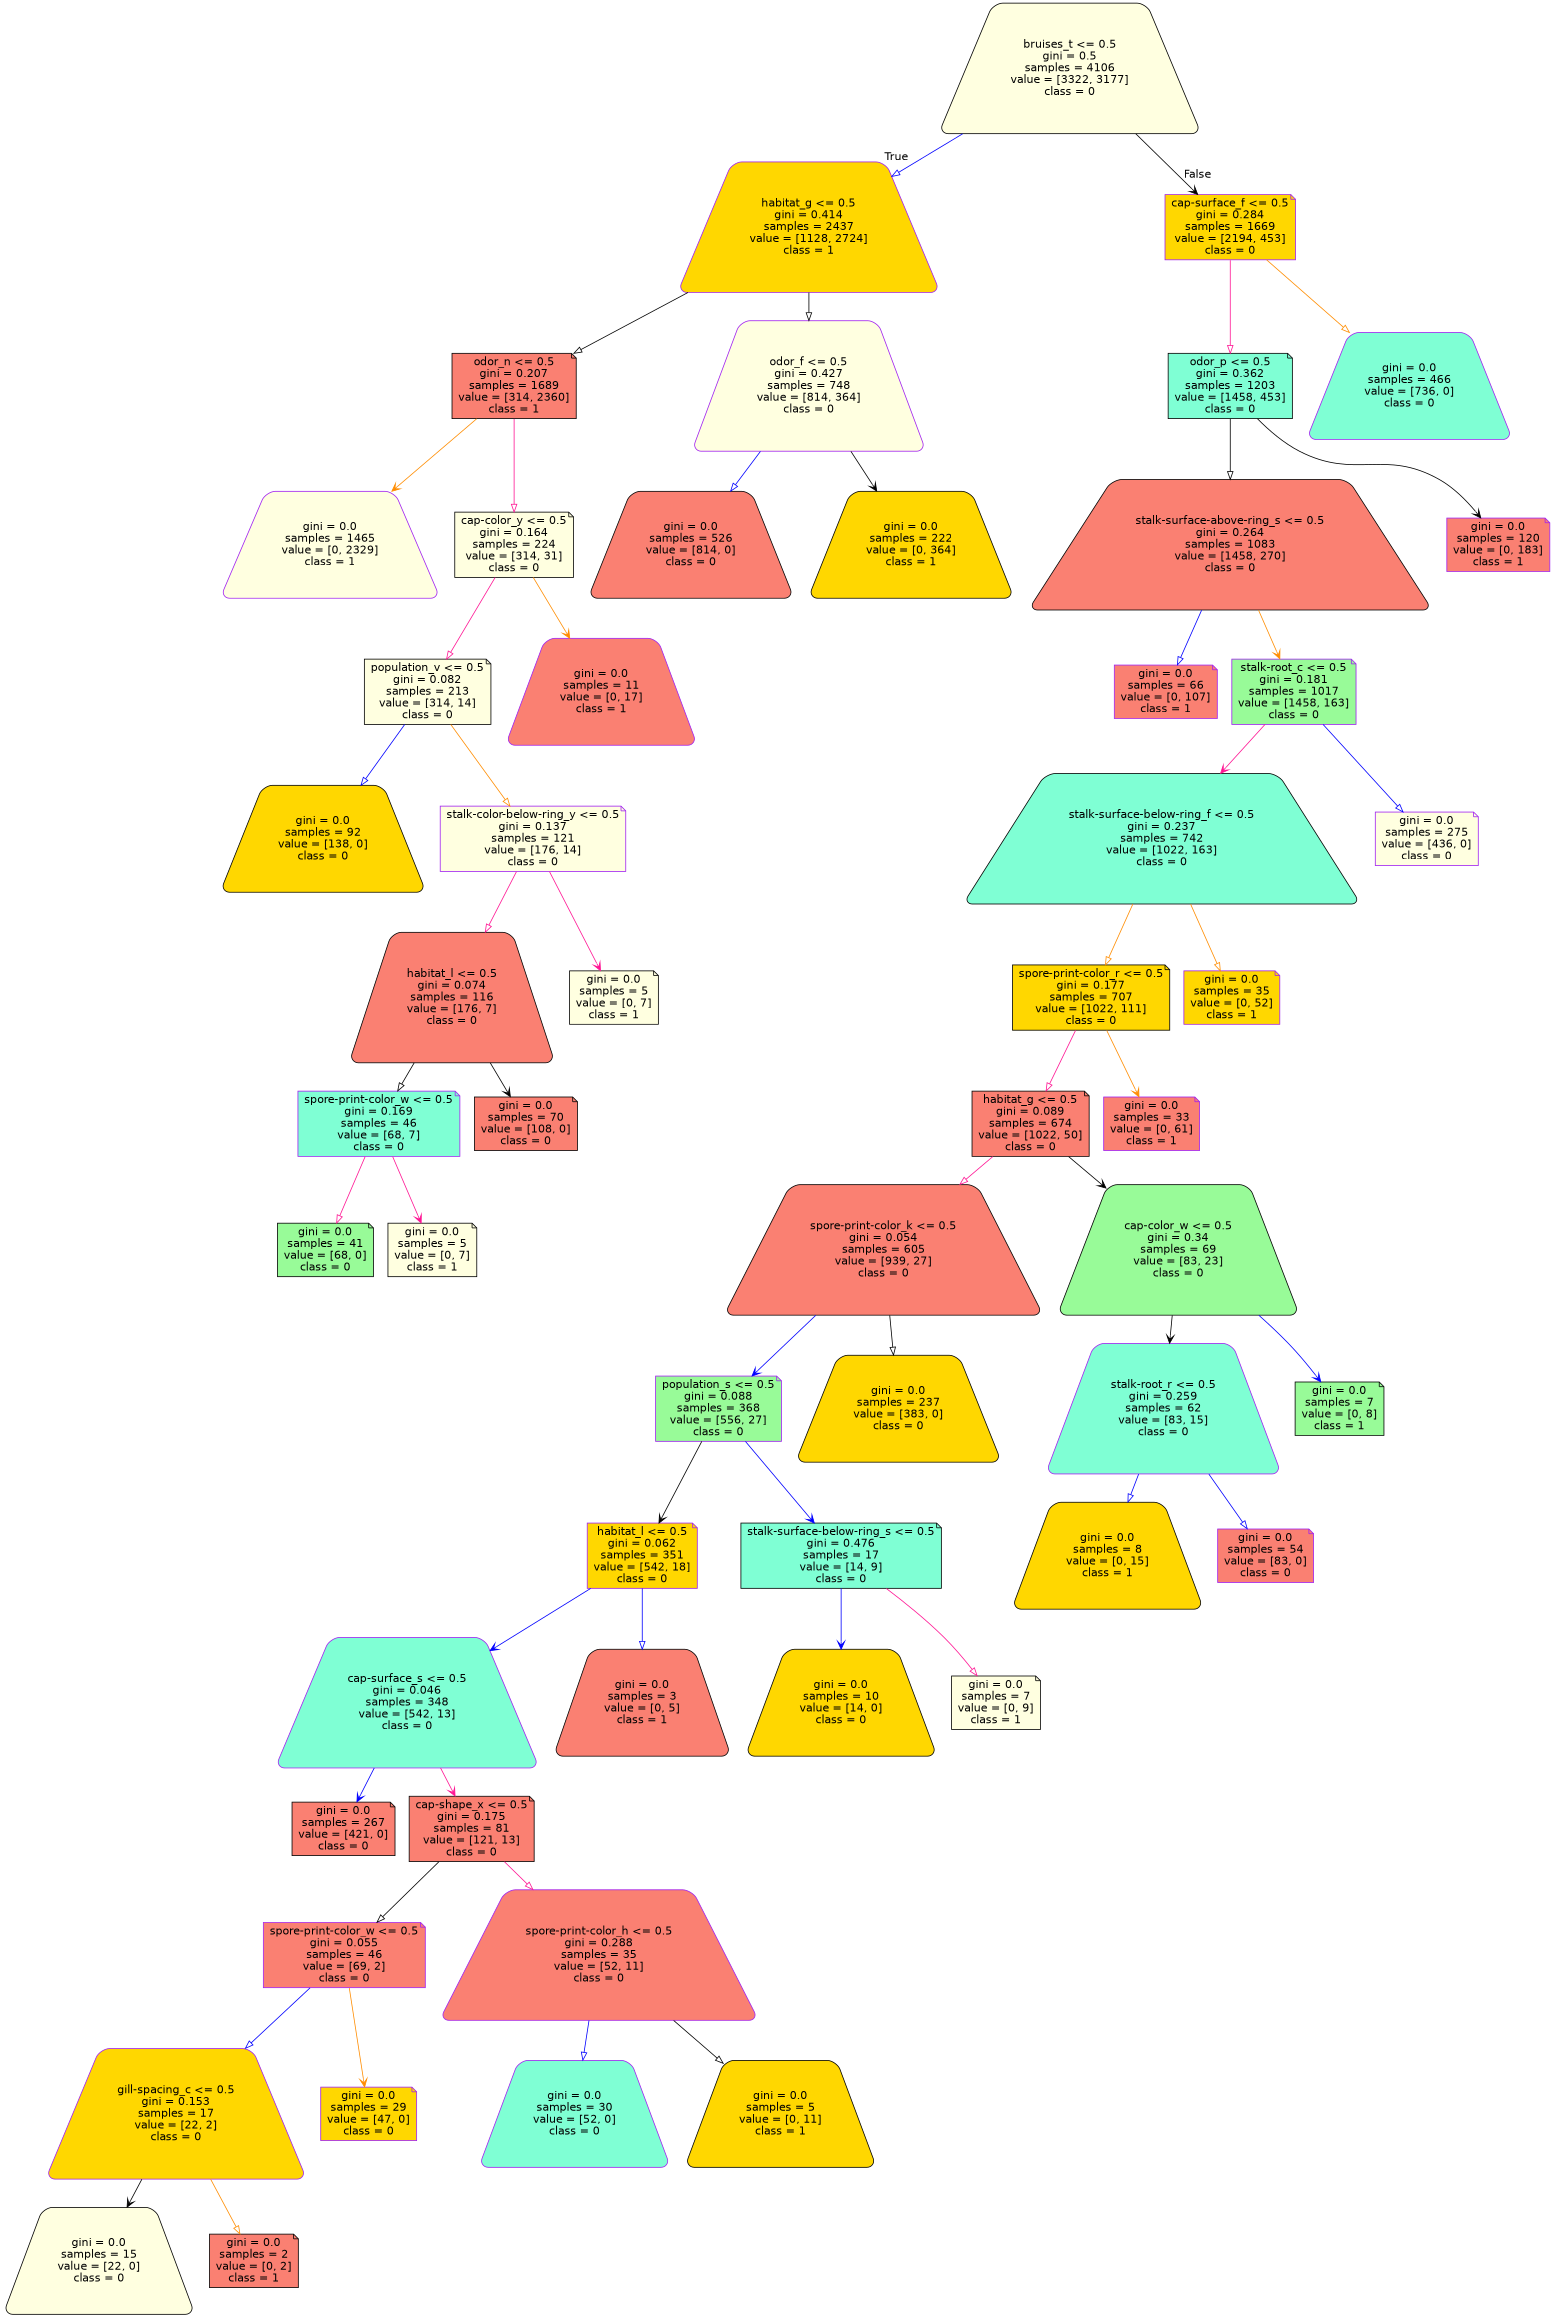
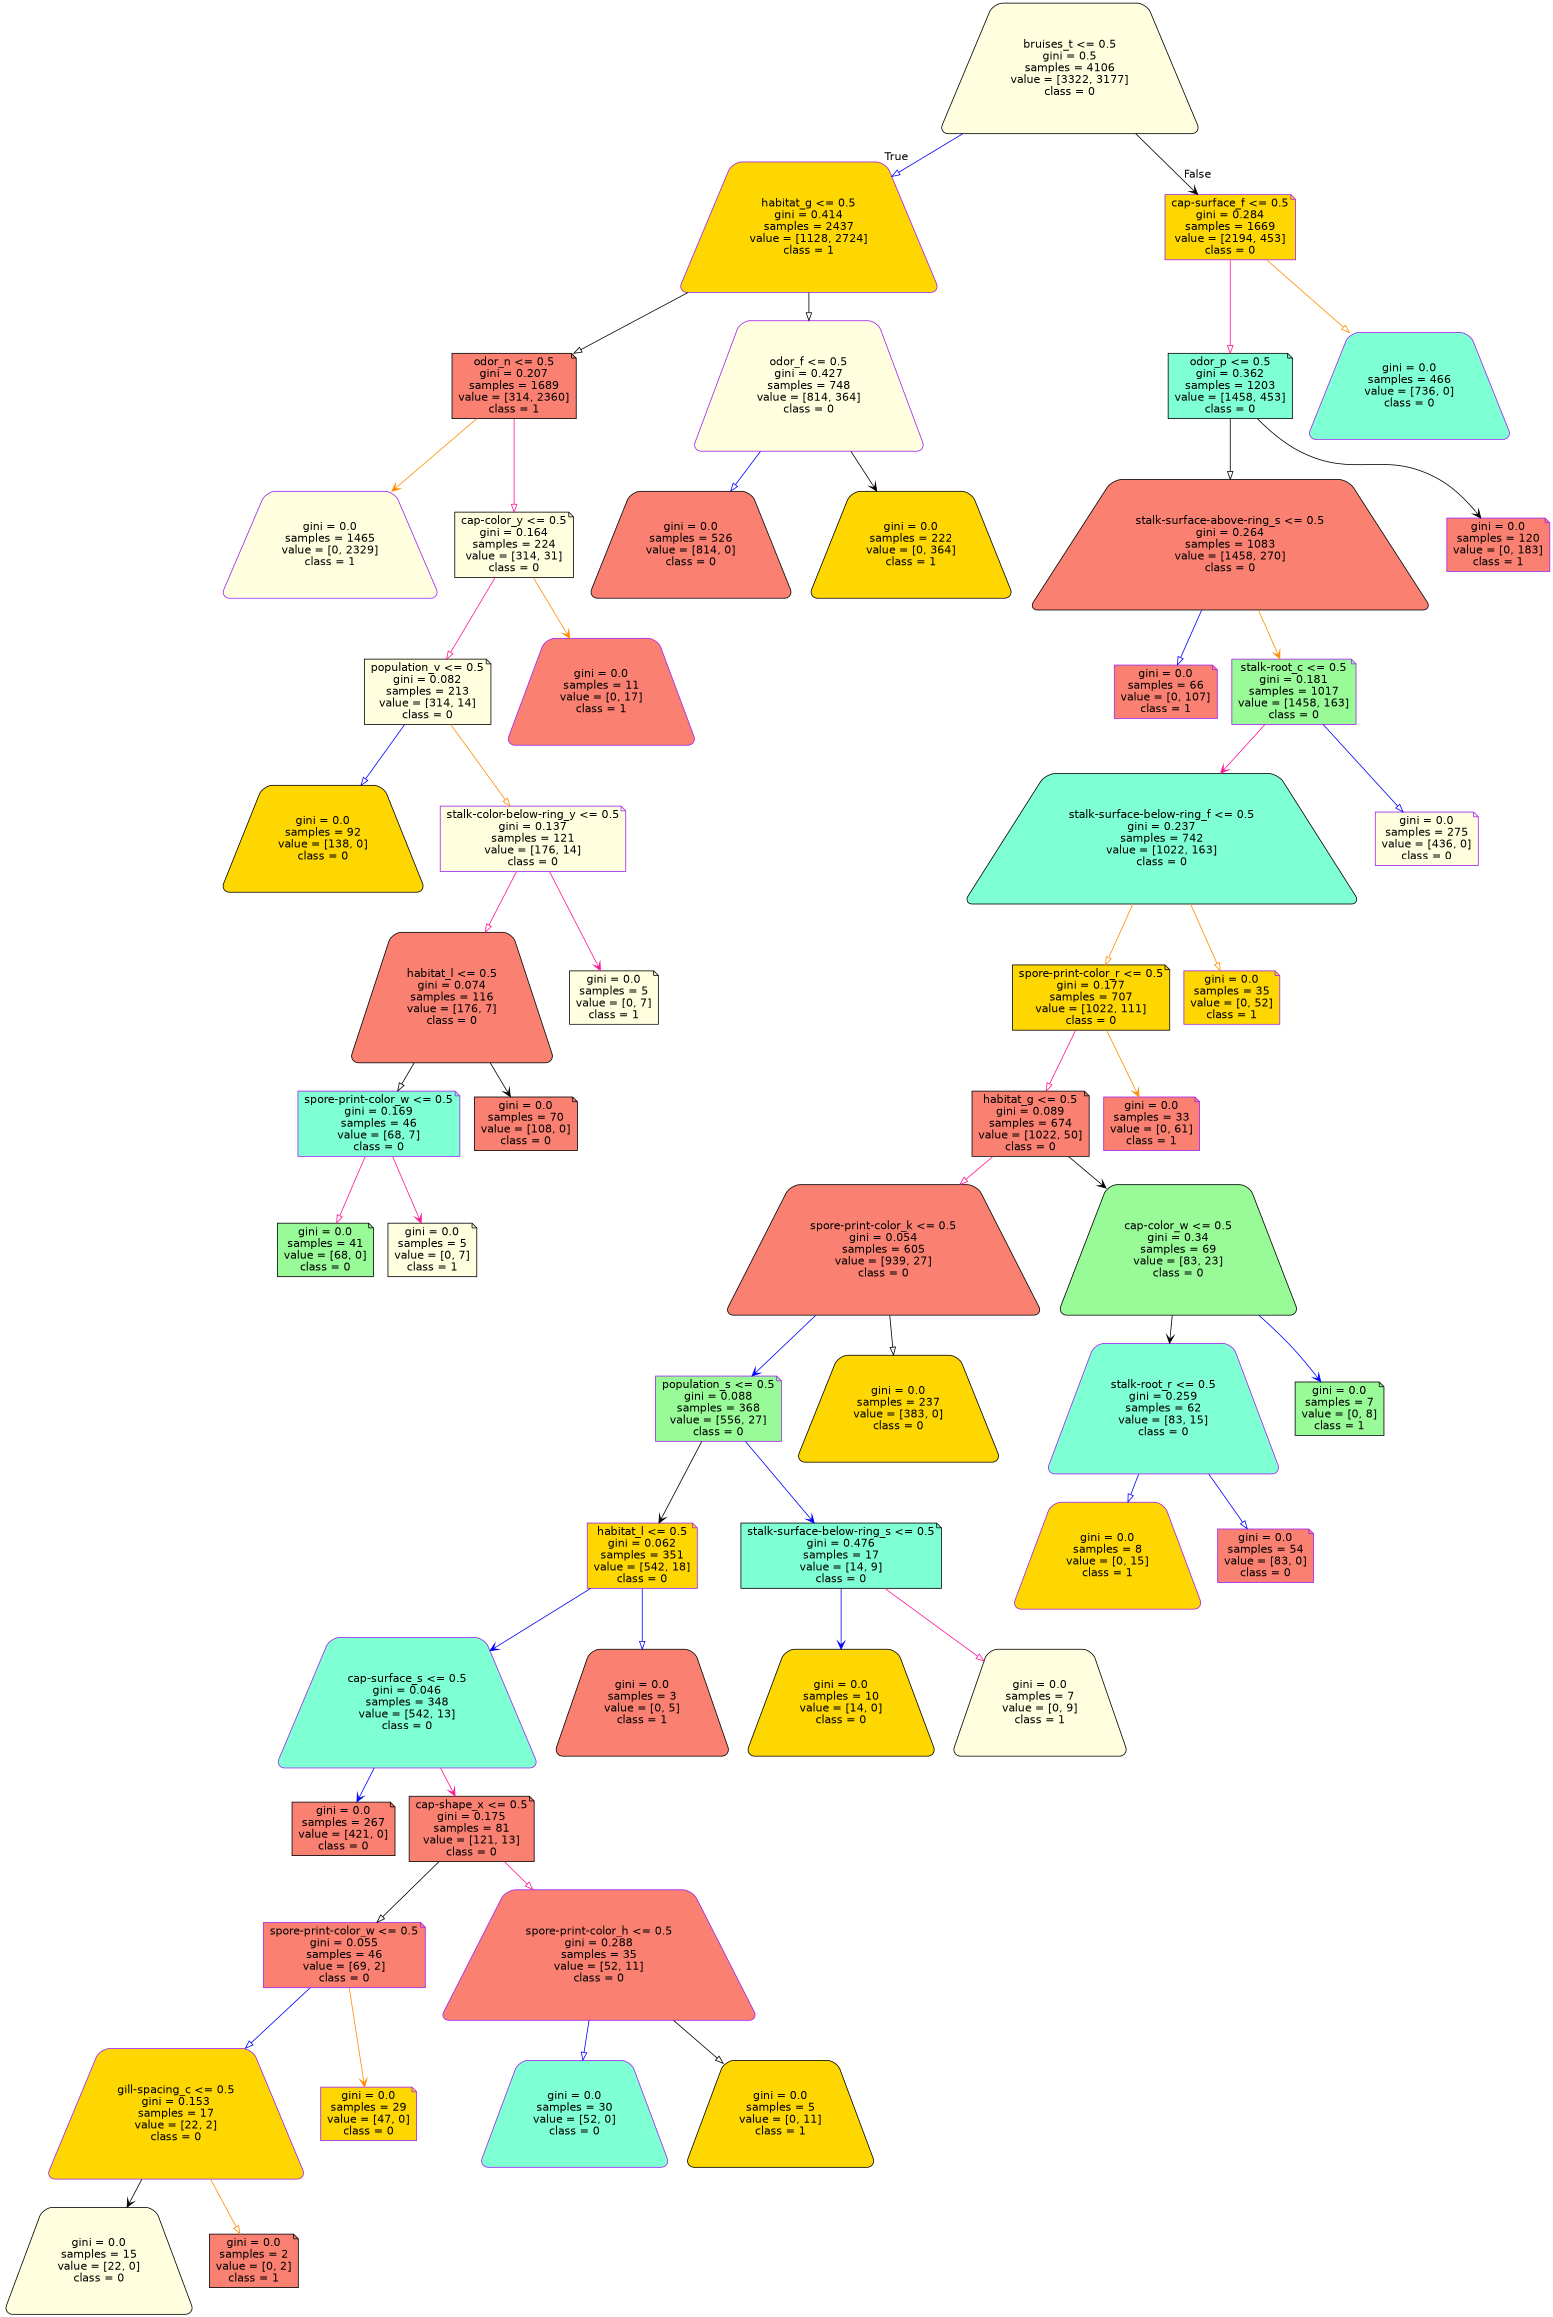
(1108, 1556) -> (1108, 1556)
(996, 1703) -> (1040, 1703)
